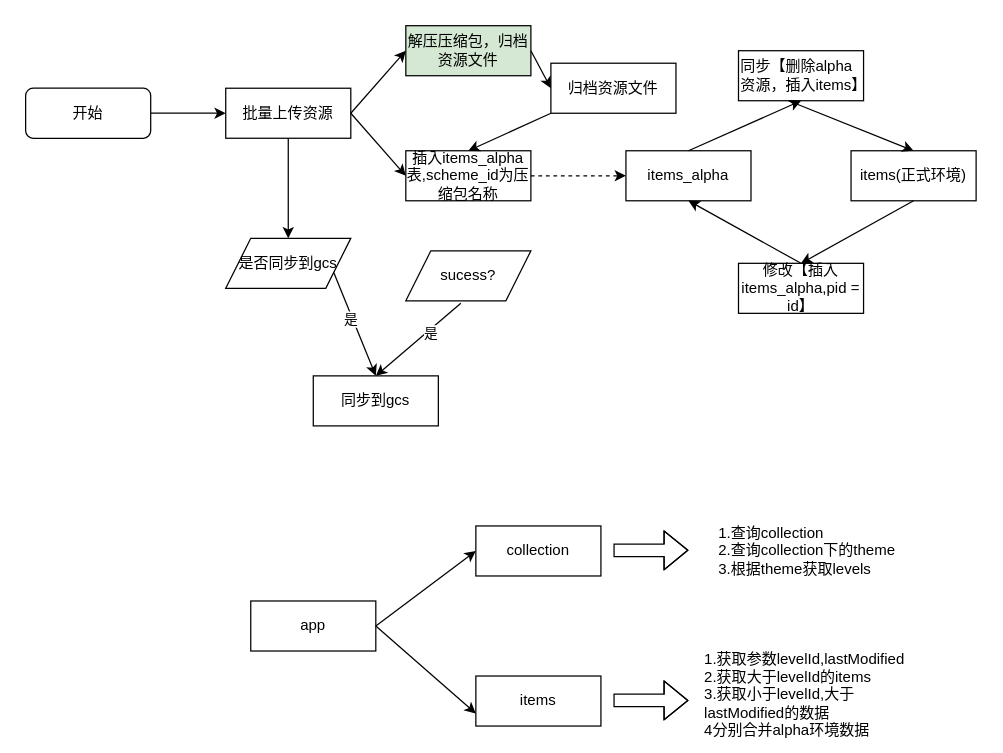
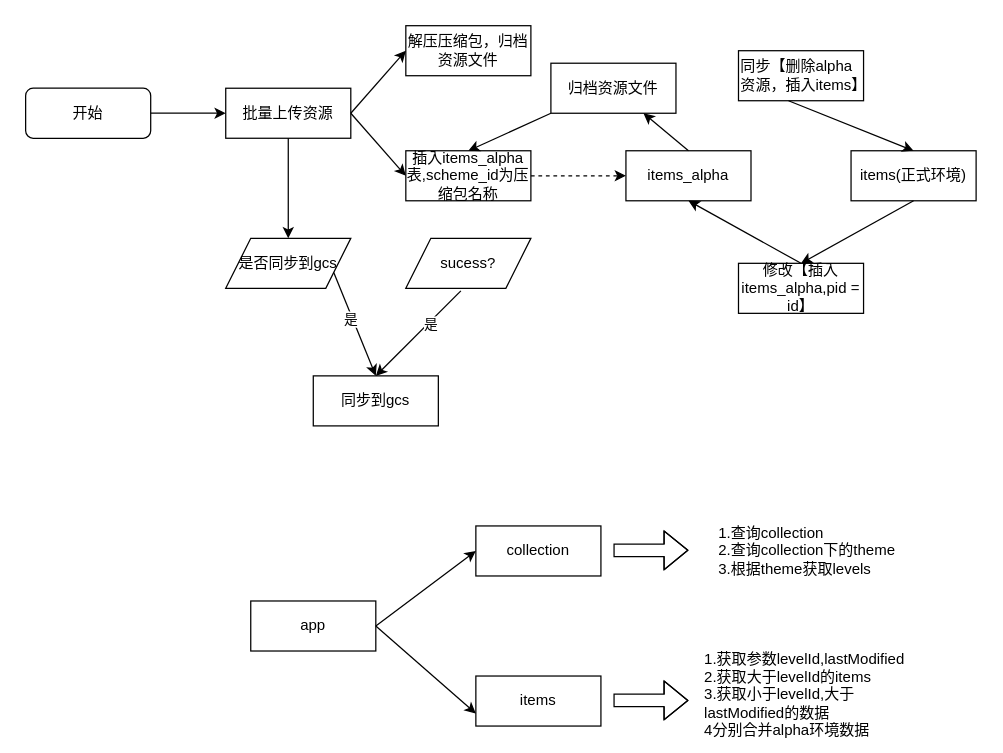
(468, 51) -> (468, 51)
(539, 66) -> none
(740, 127) -> (669, 134)
(468, 276) -> (468, 263)
